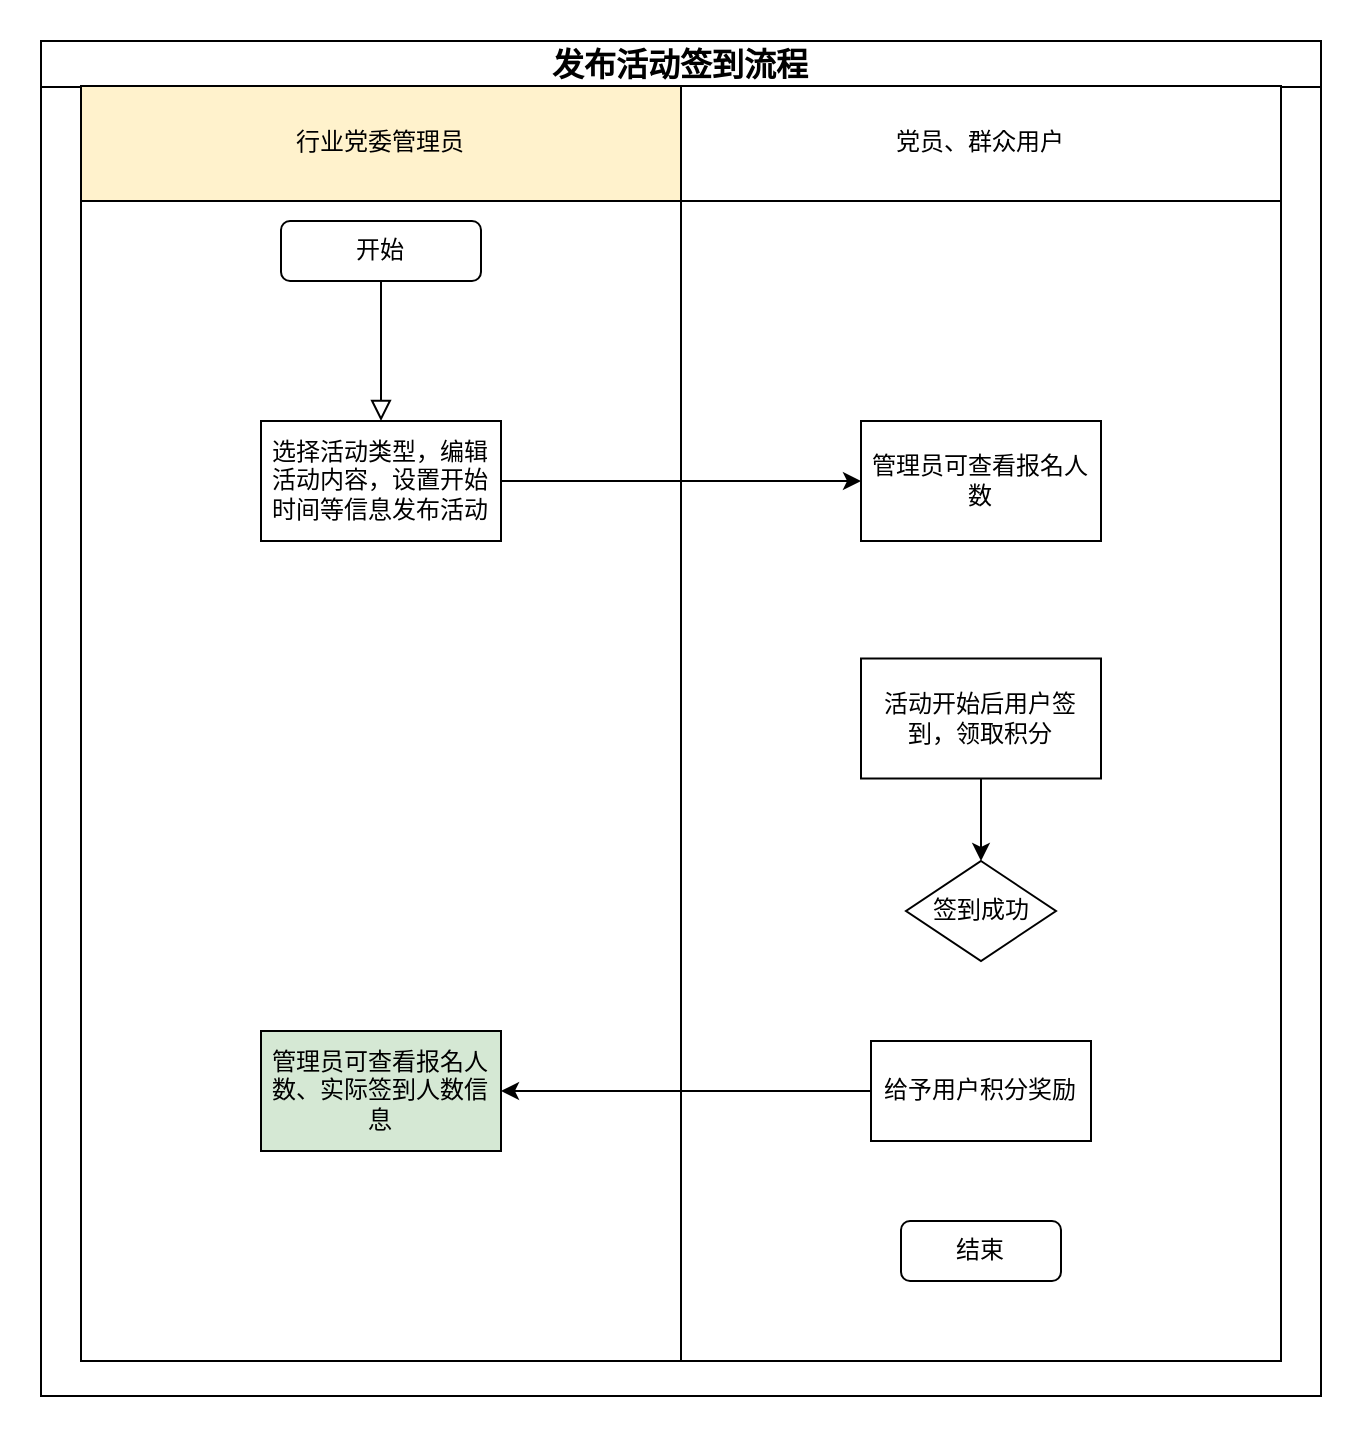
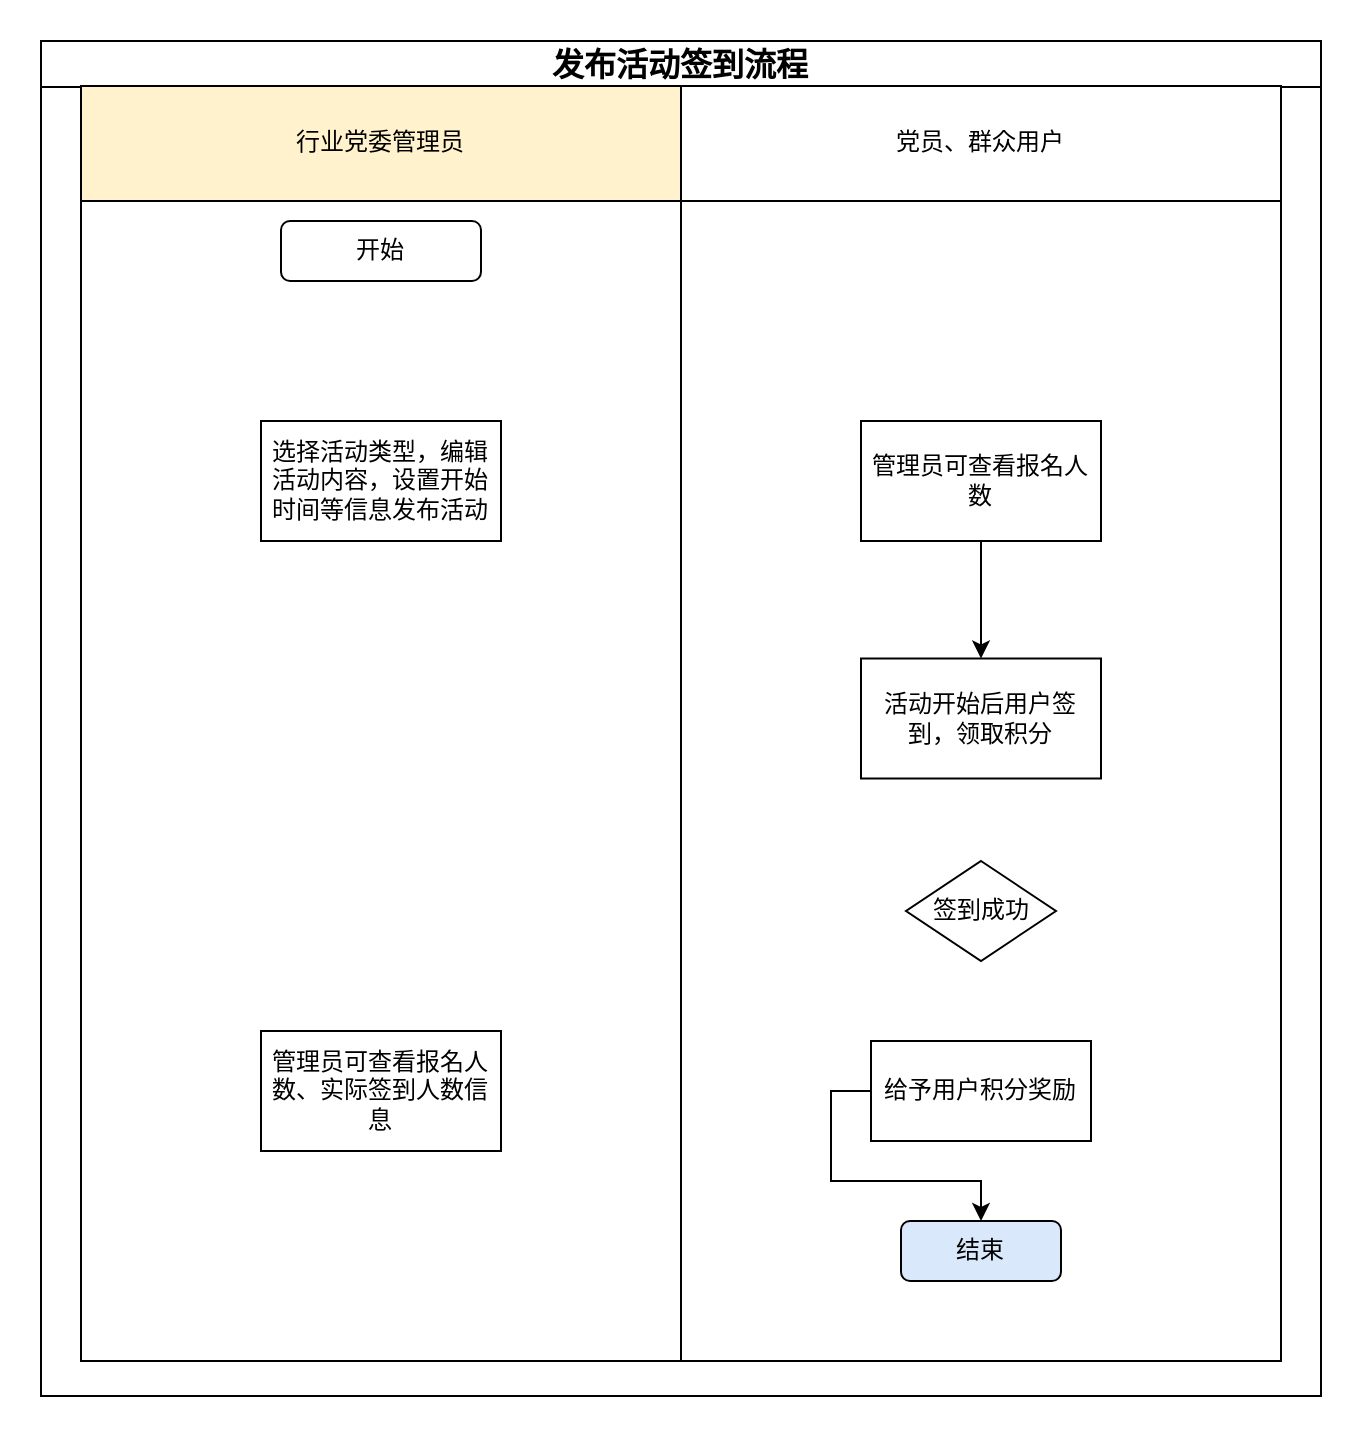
(381, 340) -> none
(674, 481) -> none
none -> (981, 593)
(981, 813) -> none
(381, 1091) -> (381, 1091)
(674, 1091) -> (873, 1181)
(981, 1251) -> (981, 1251)
